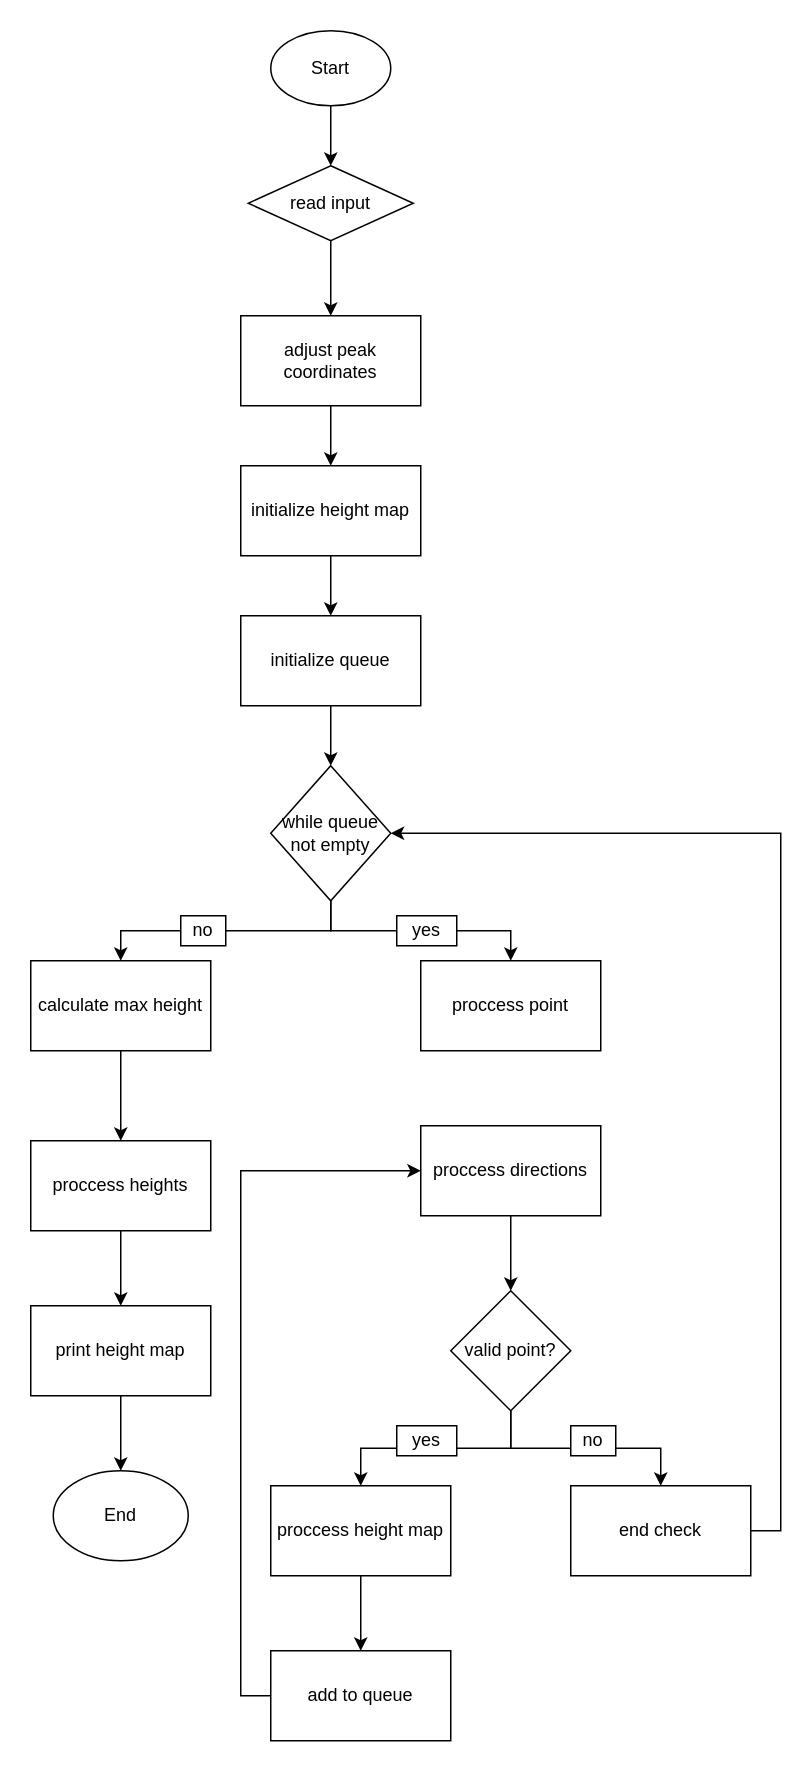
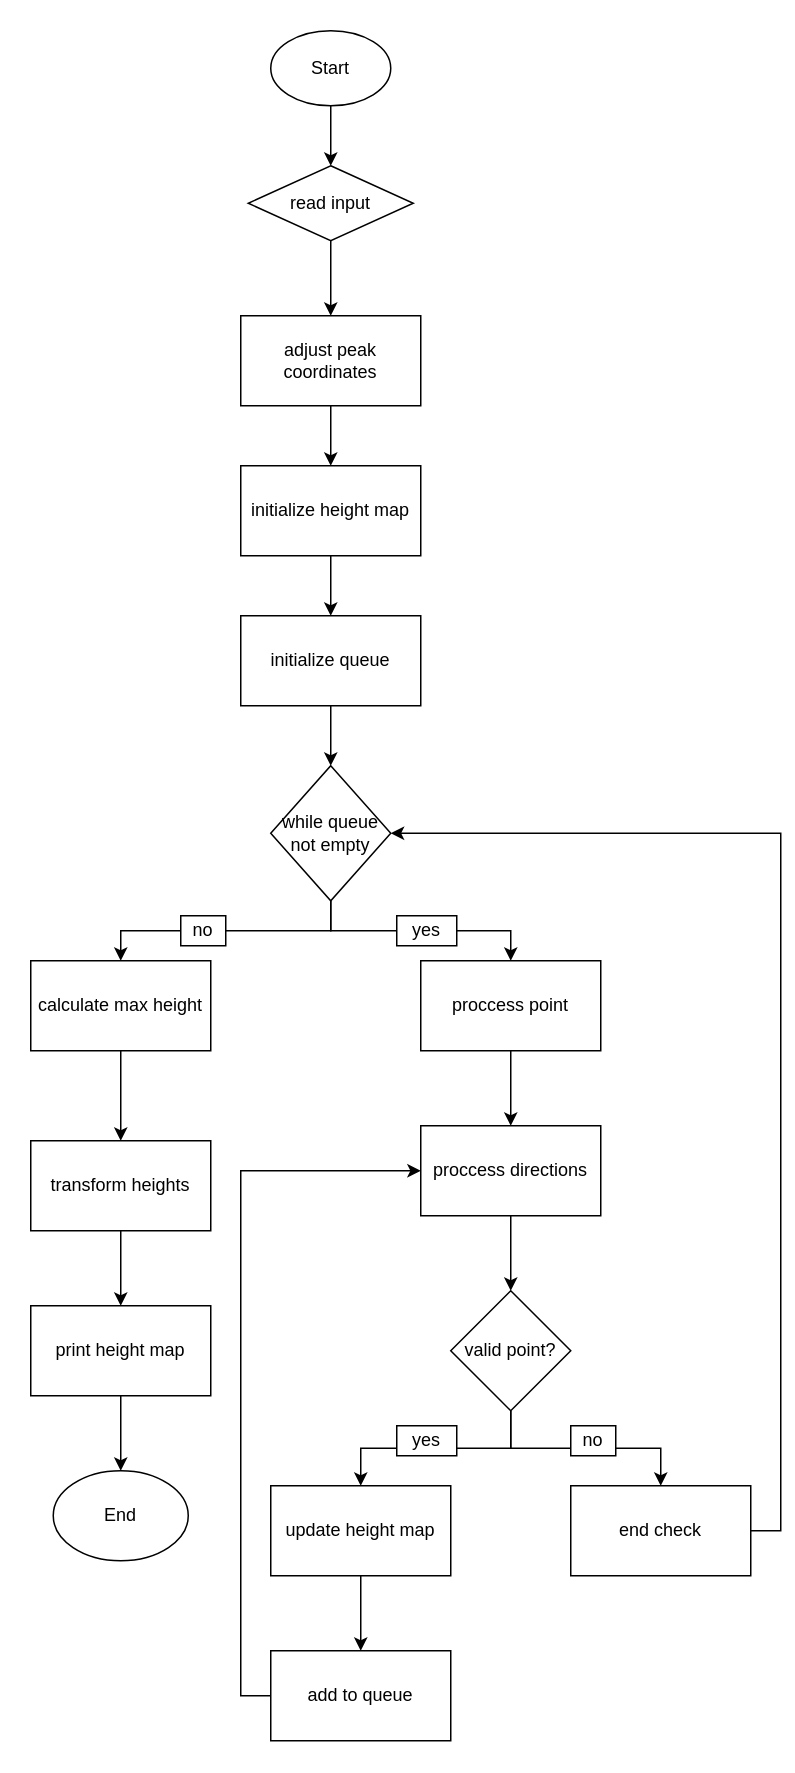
none -> (511, 1083)
(121, 1186) -> (121, 1186)
(361, 1531) -> (361, 1531)
